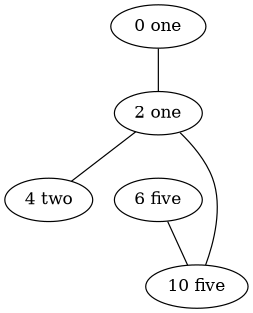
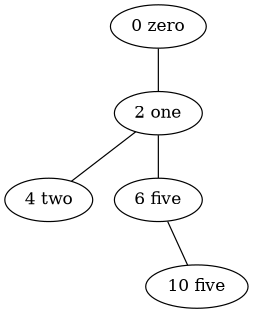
(158, 26) -> (158, 26)
(216, 194) -> (158, 157)
